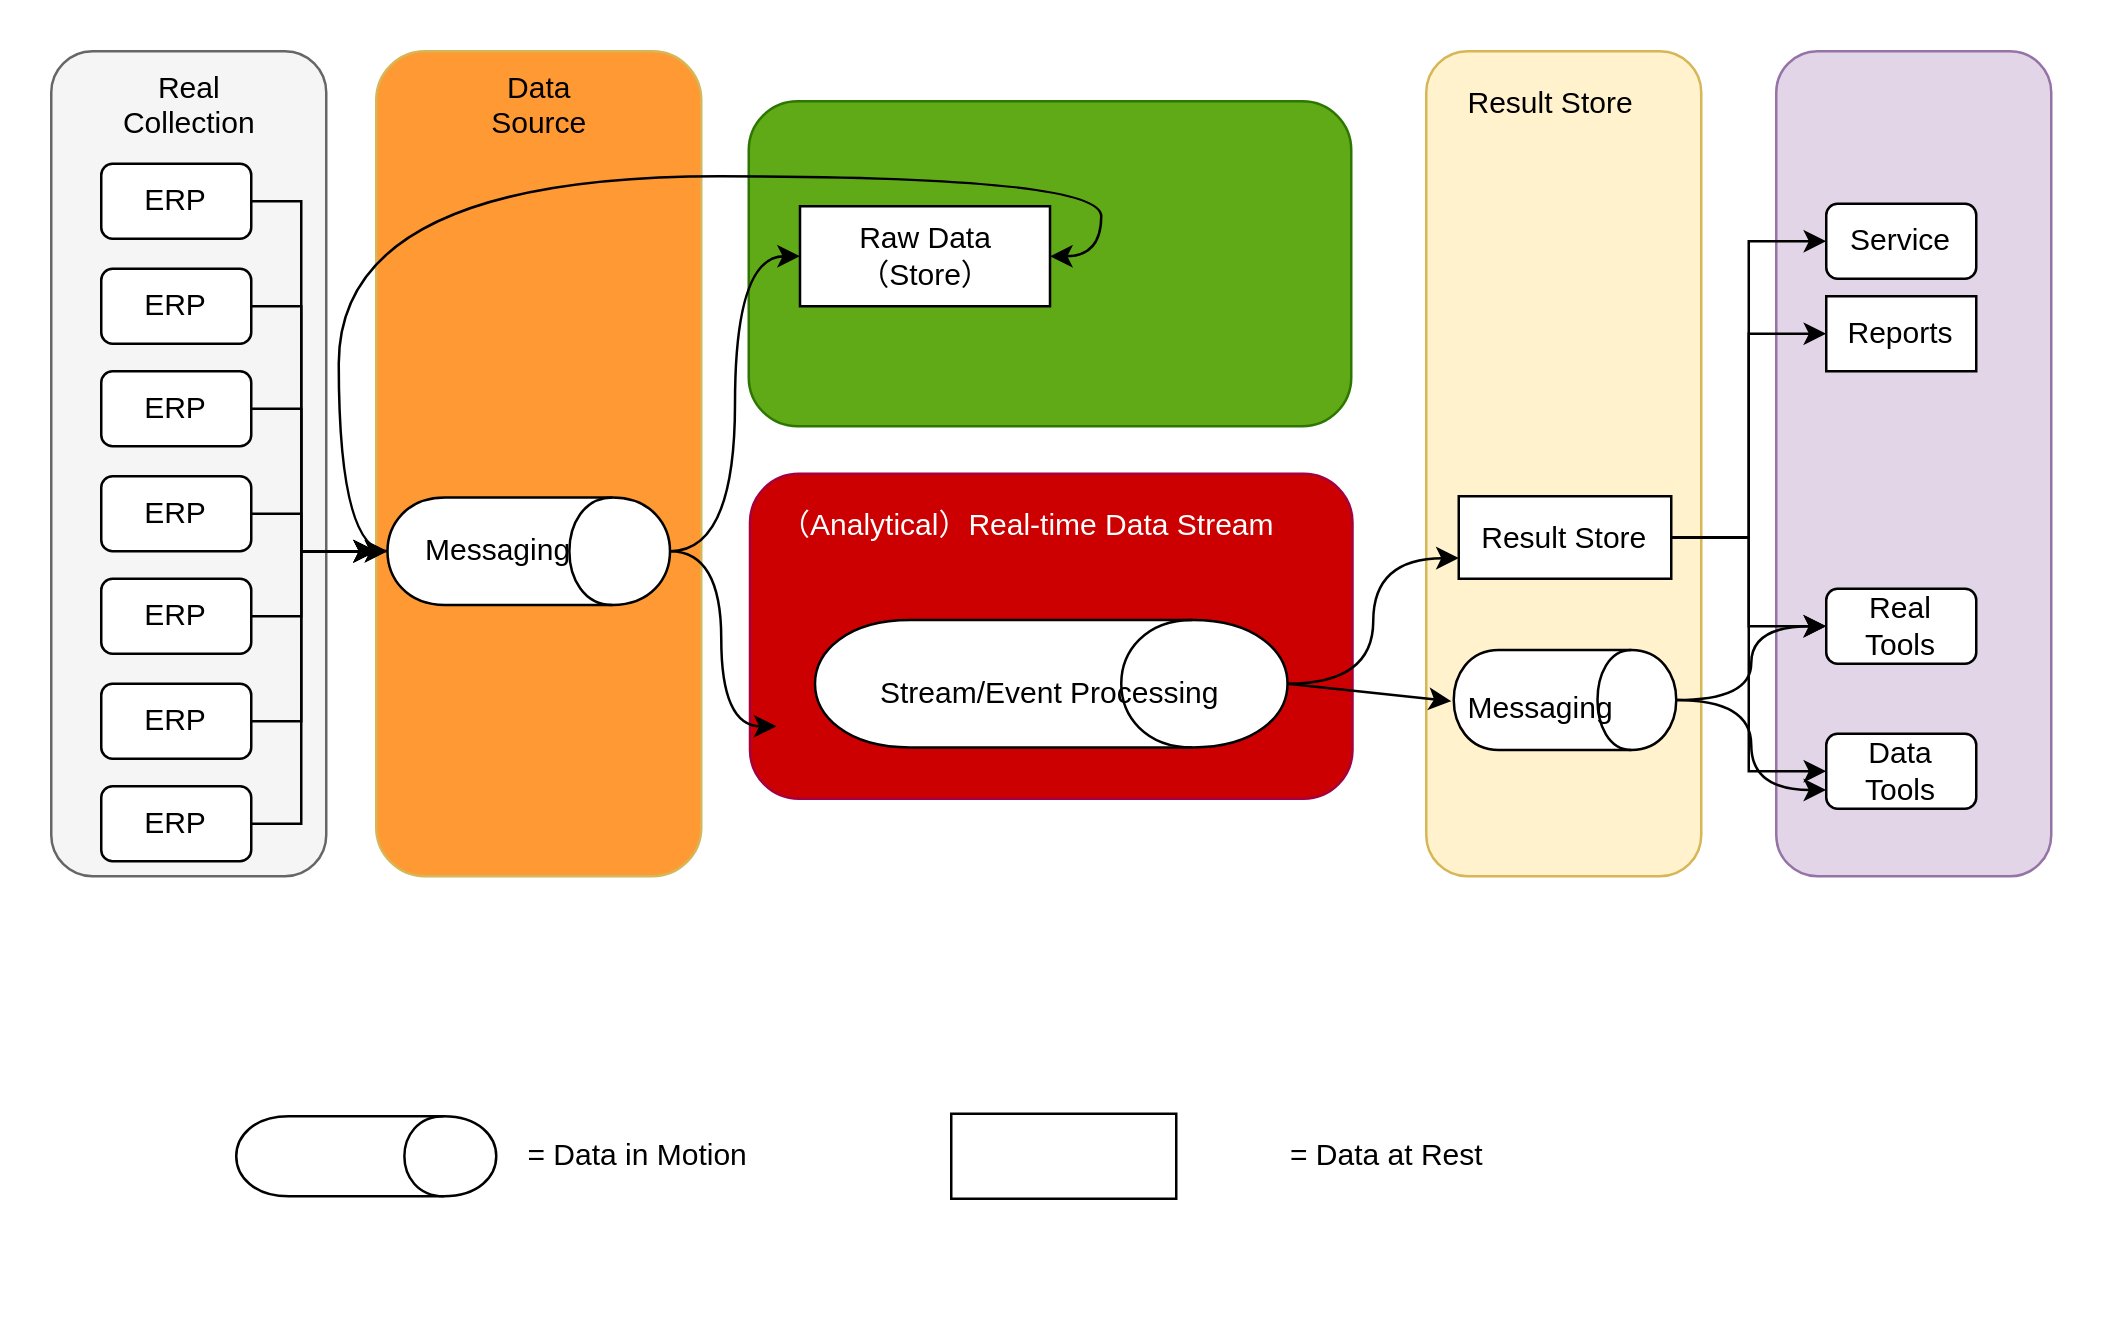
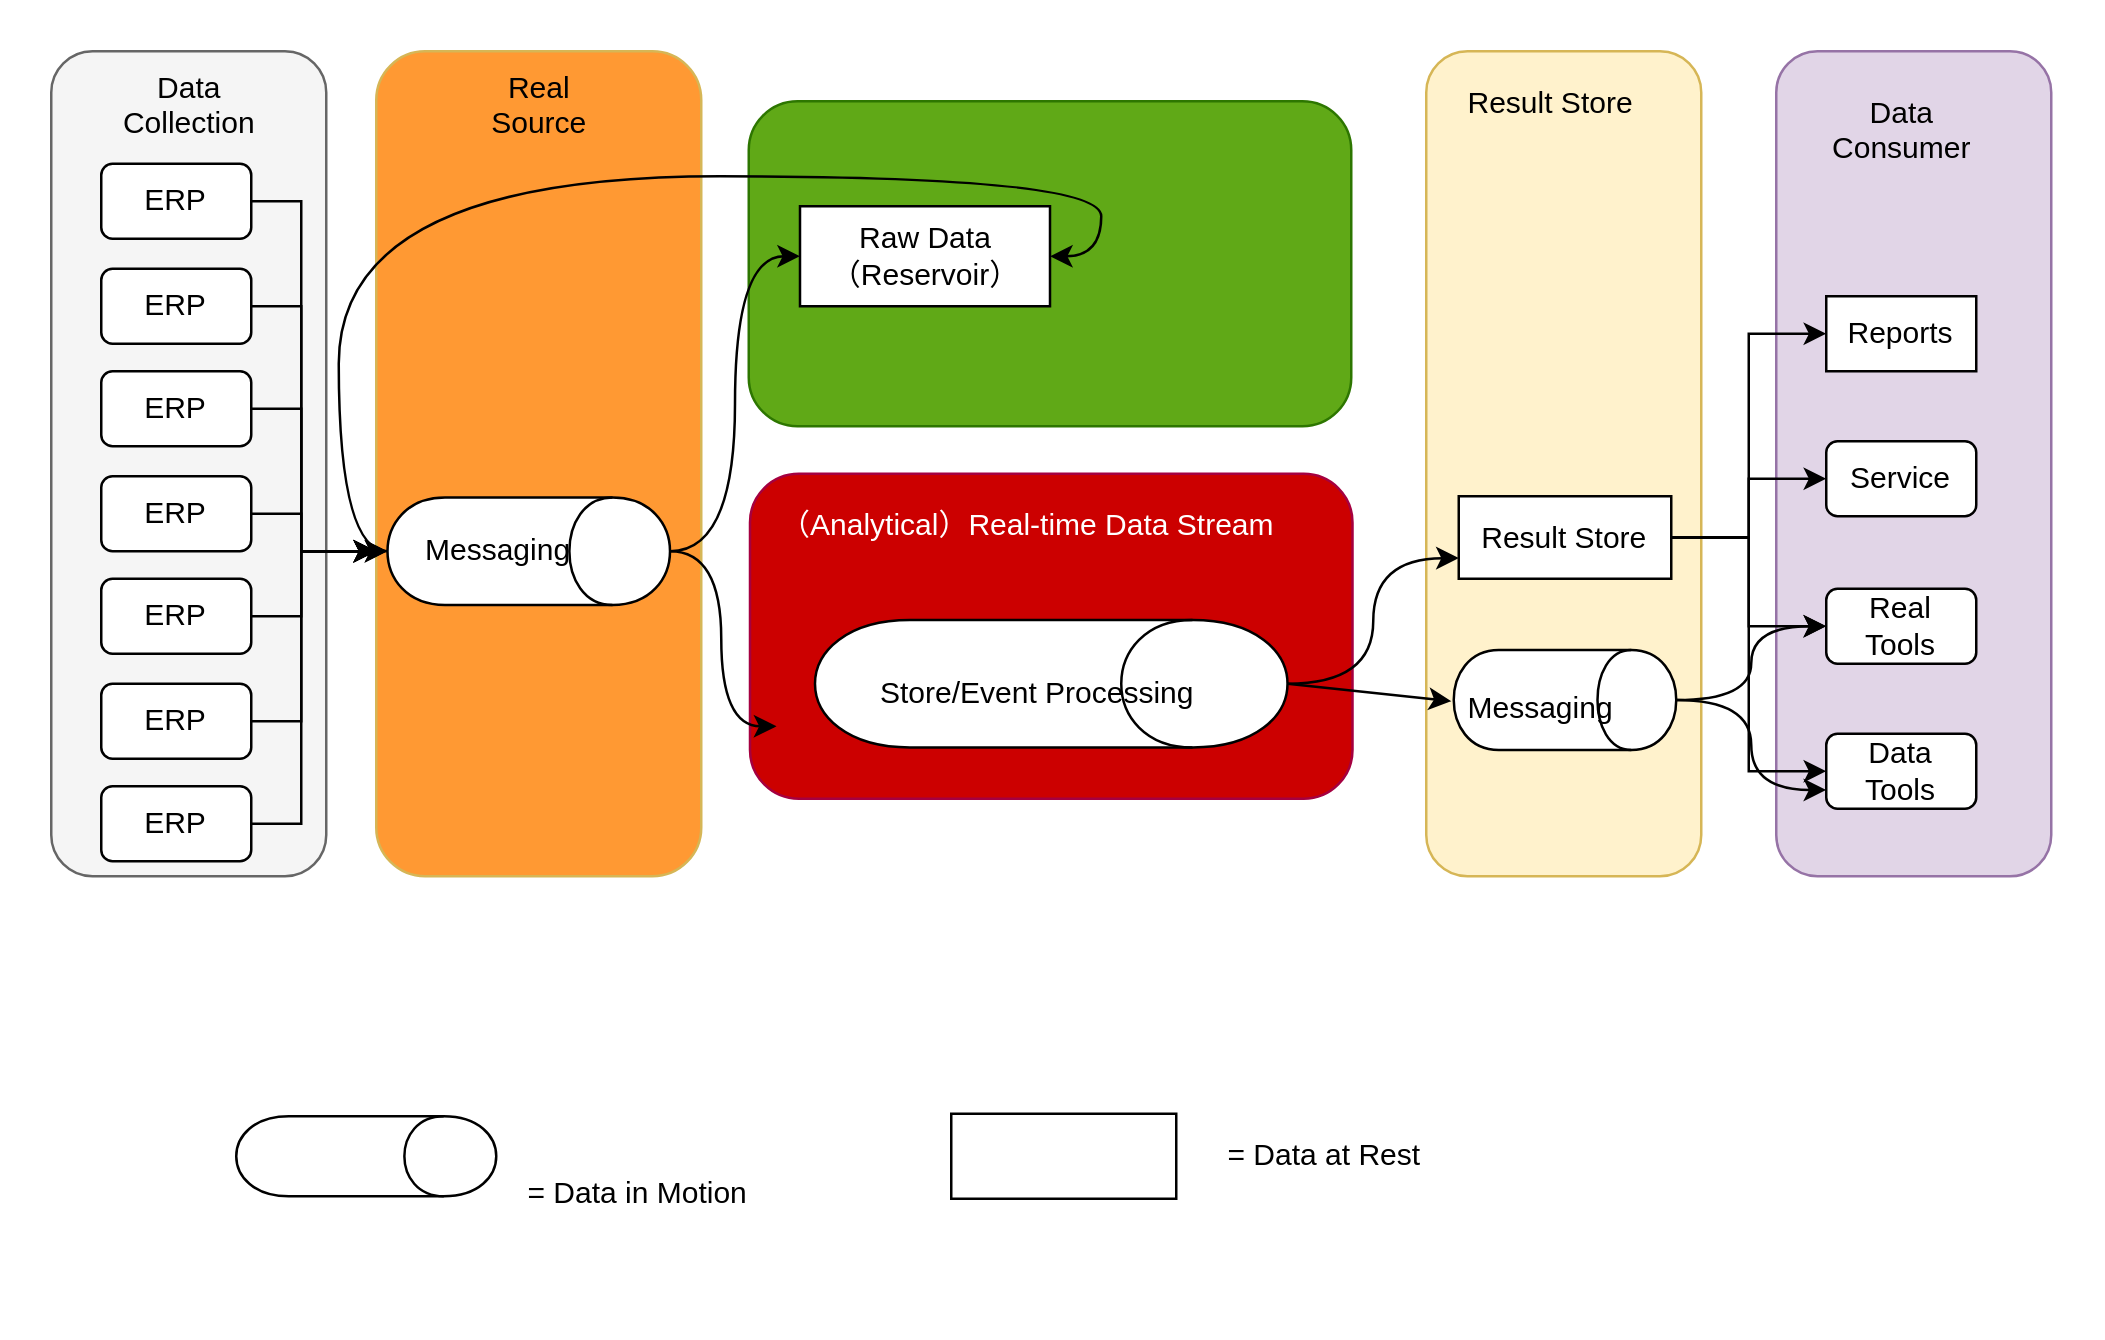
(190, 107) -> (190, 107)
(540, 107) -> (540, 107)
none -> (1901, 126)
(1901, 241) -> (1901, 479)
(926, 256) -> (926, 256)
(1067, 694) -> (1058, 694)
(649, 1156) -> (649, 1194)
(1399, 1156) -> (1336, 1156)
